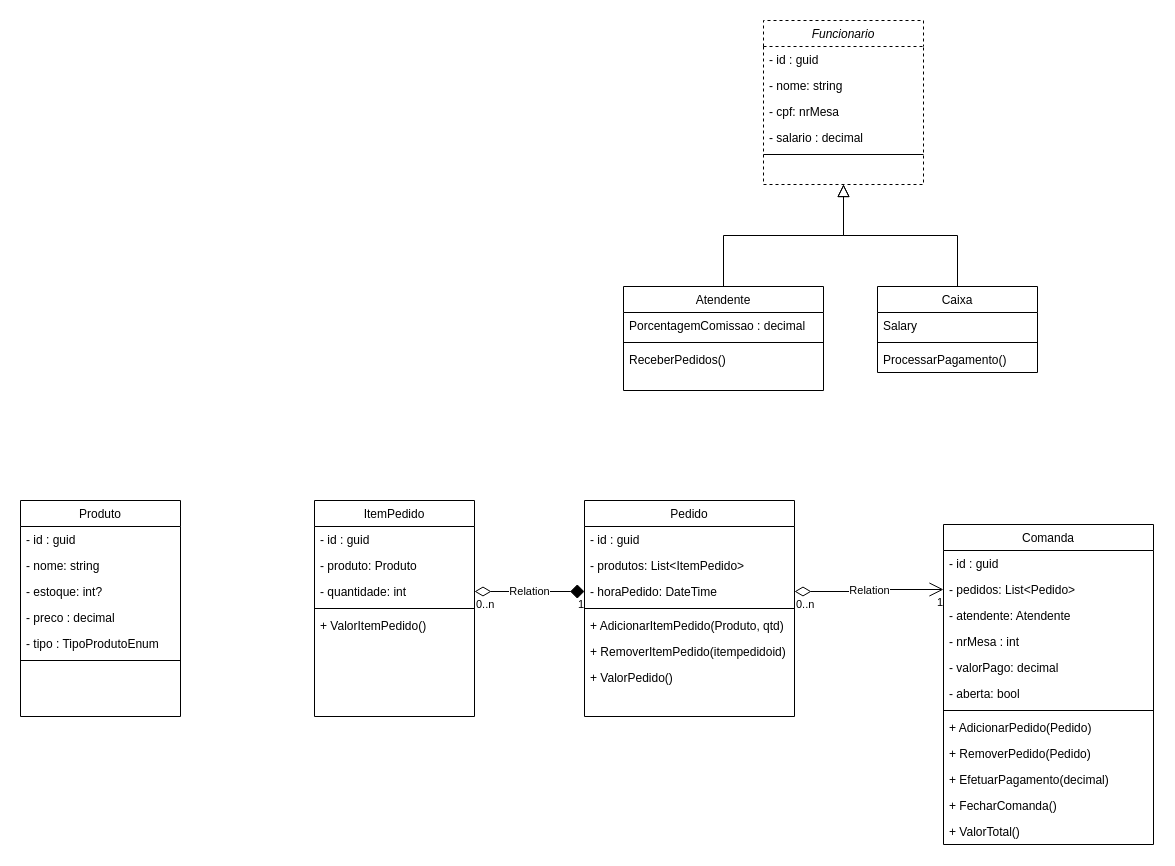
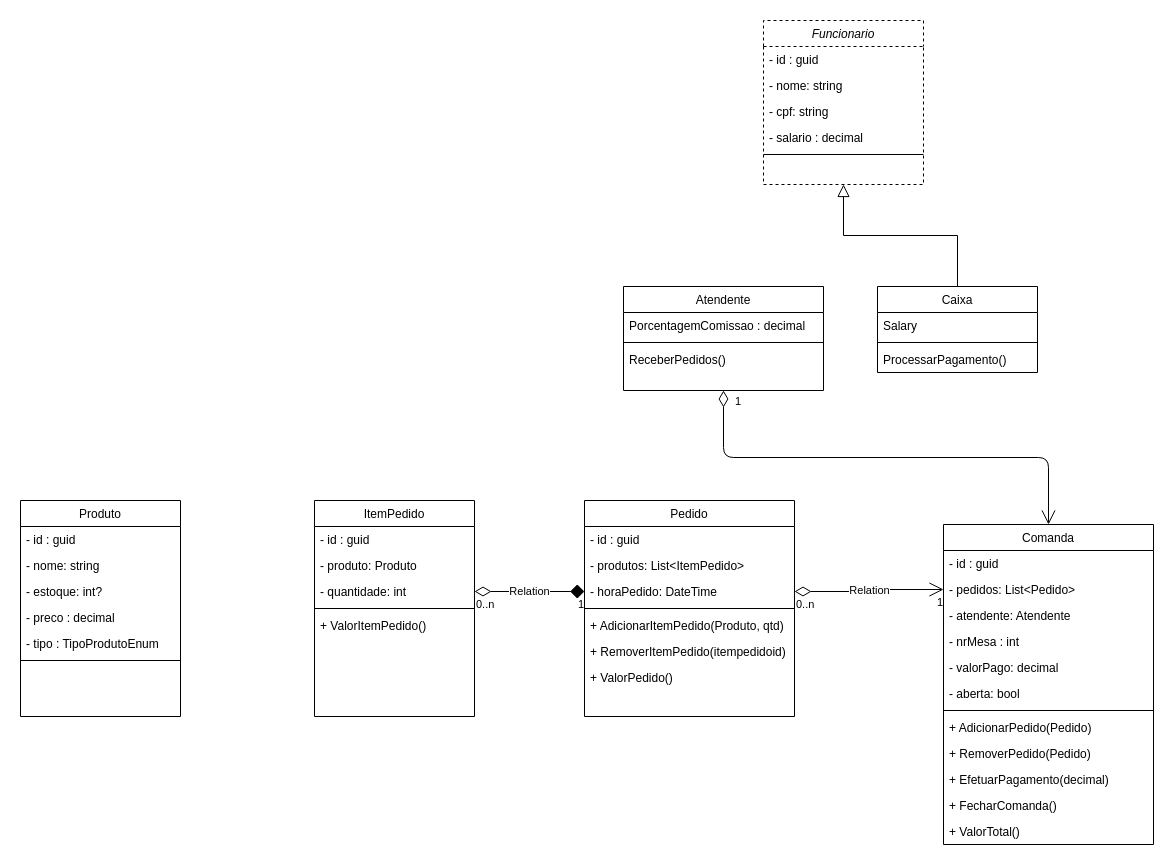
(808, 112) -> (806, 112)
(758, 236) -> none
none -> (893, 458)
